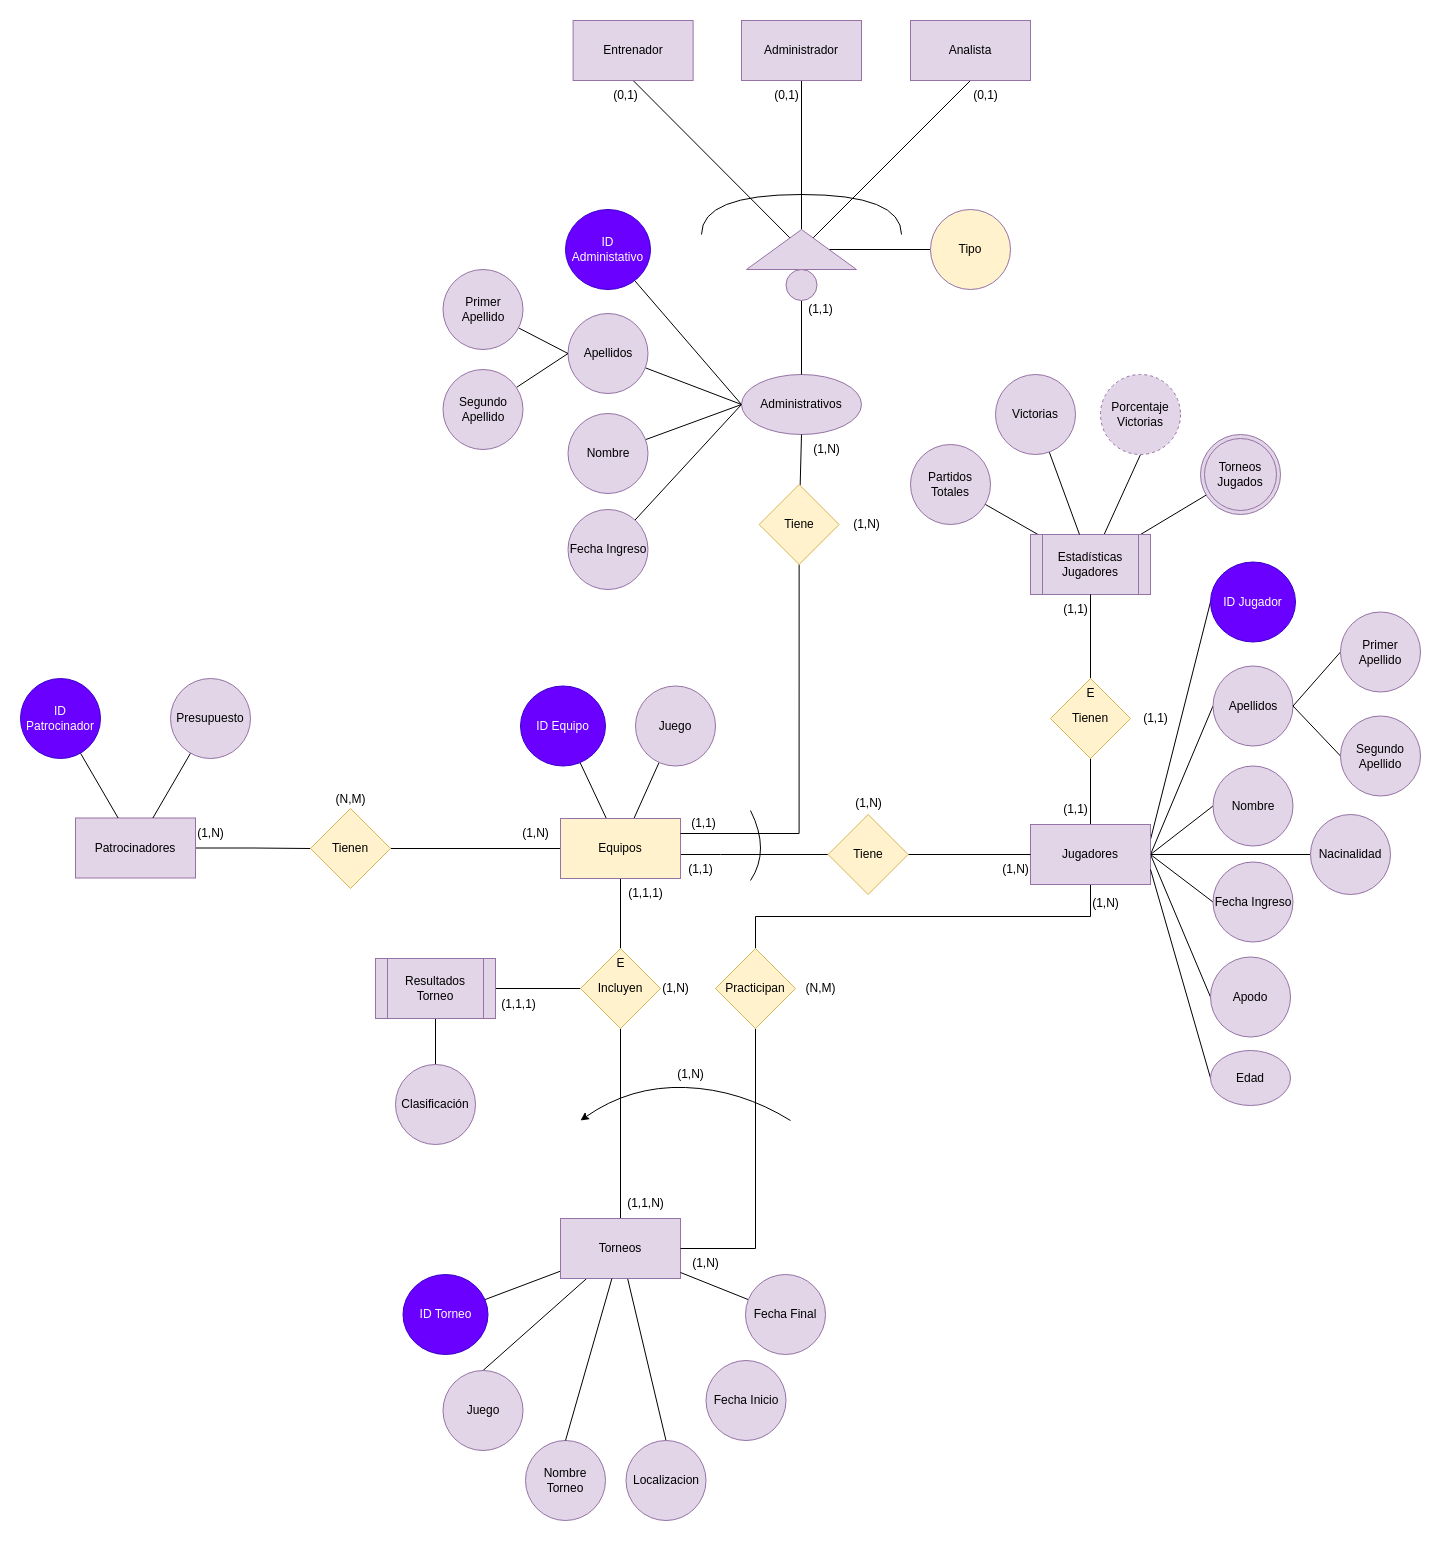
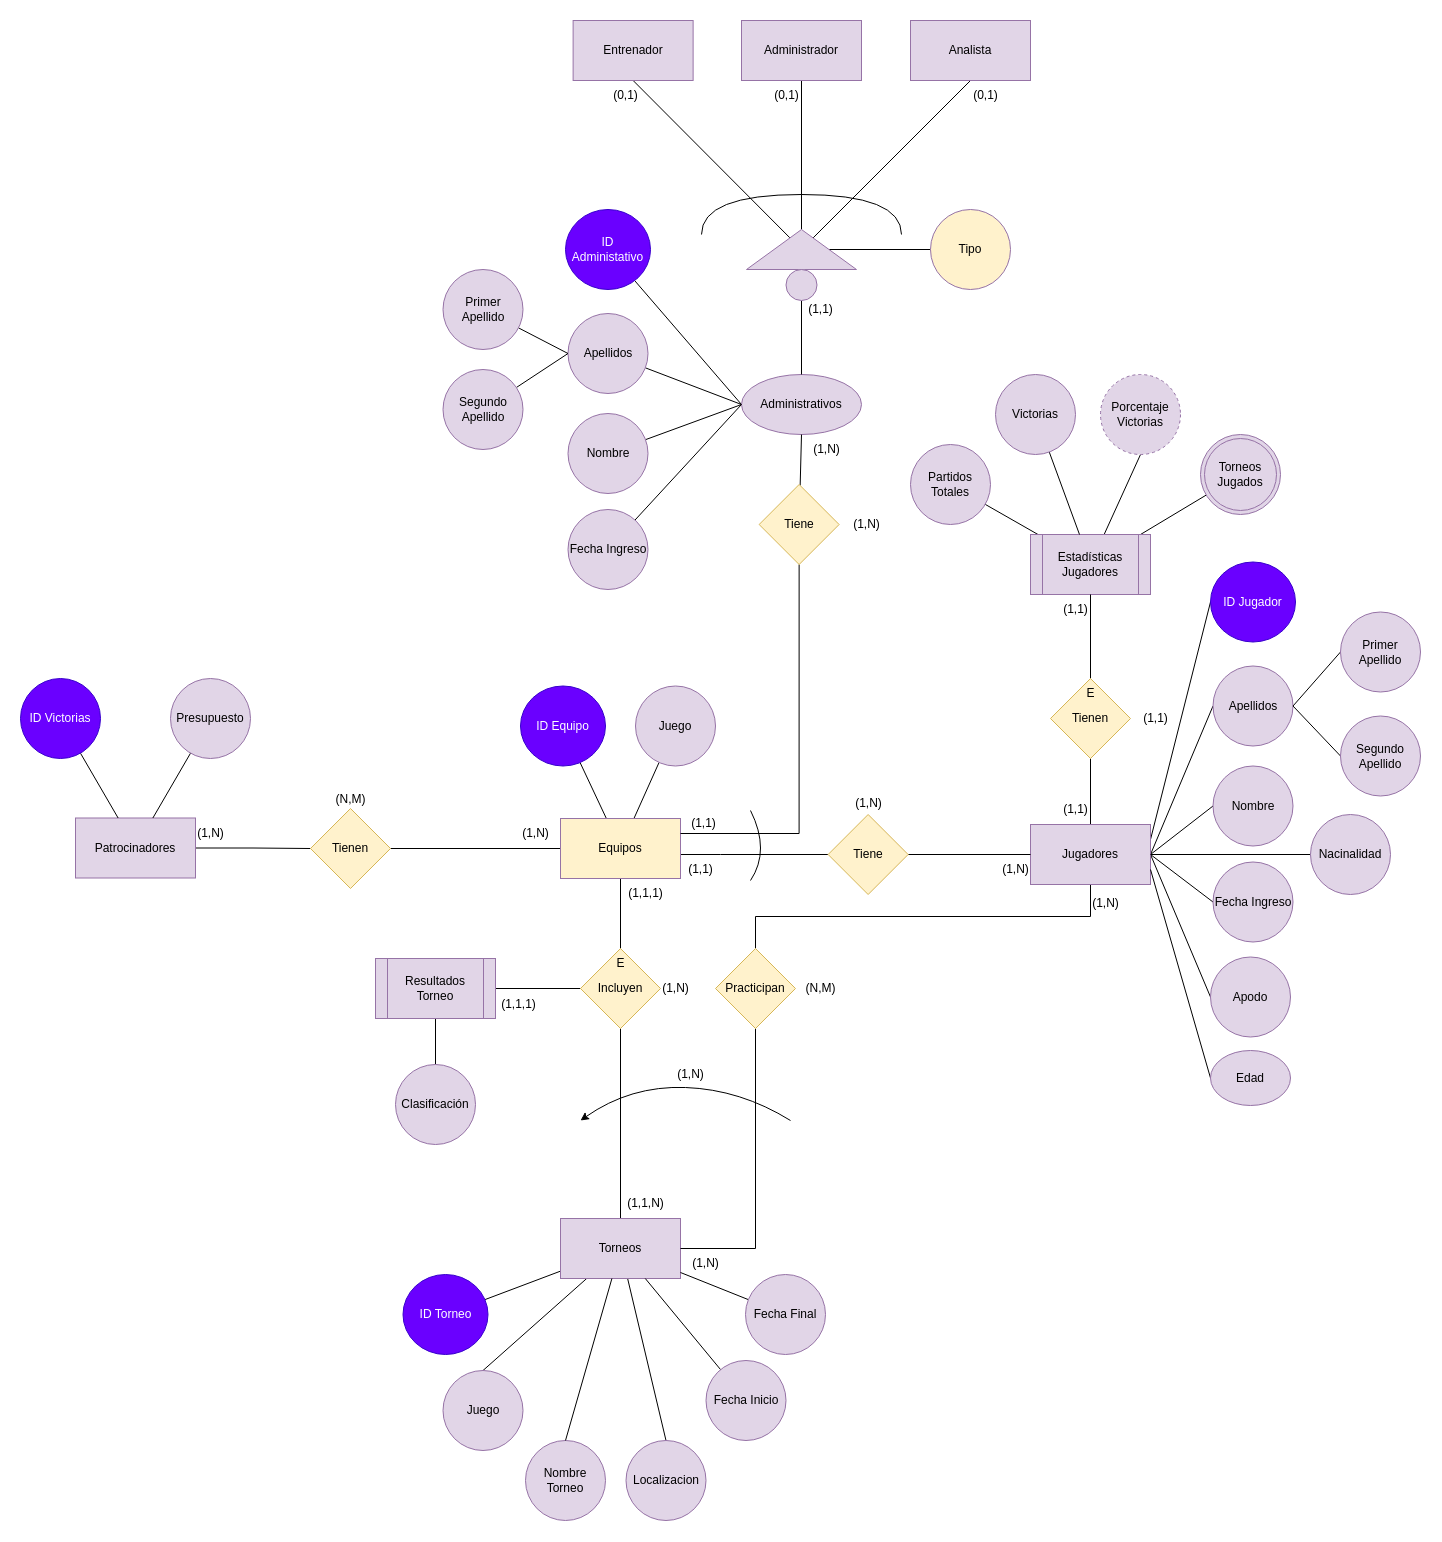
(61, 719) -> (61, 719)
none -> (683, 1324)
